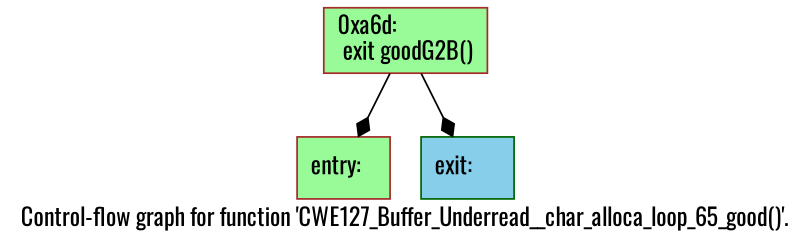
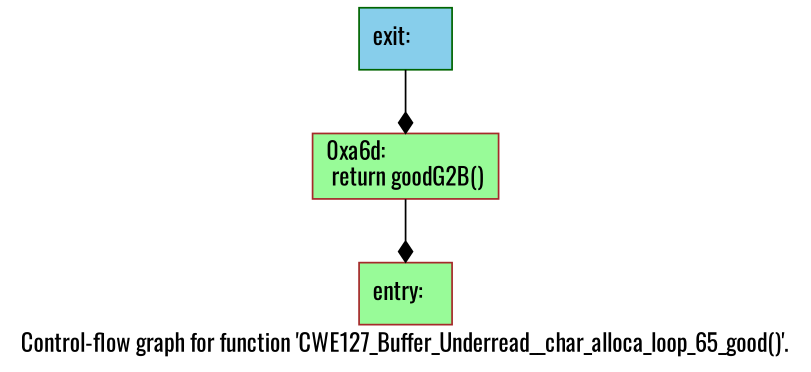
(406, 53) -> (406, 178)
(432, 96) -> (406, 91)
